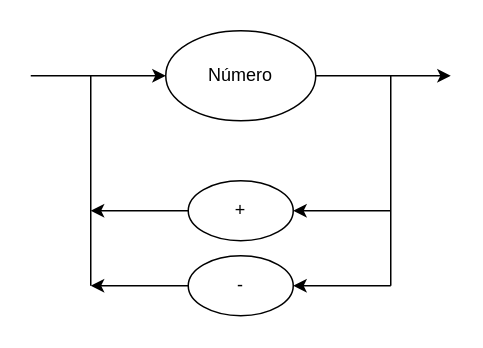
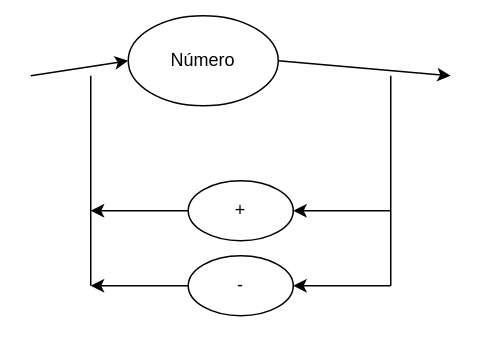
(241, 76) -> (203, 61)
